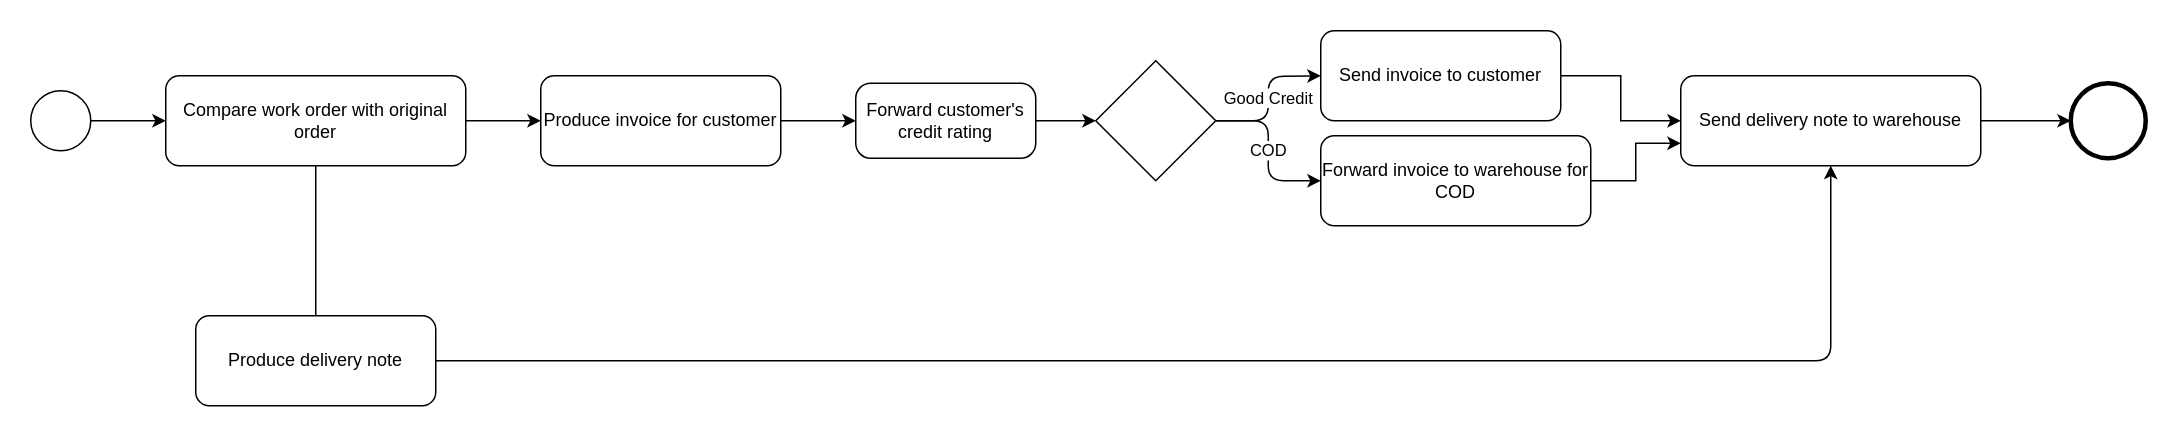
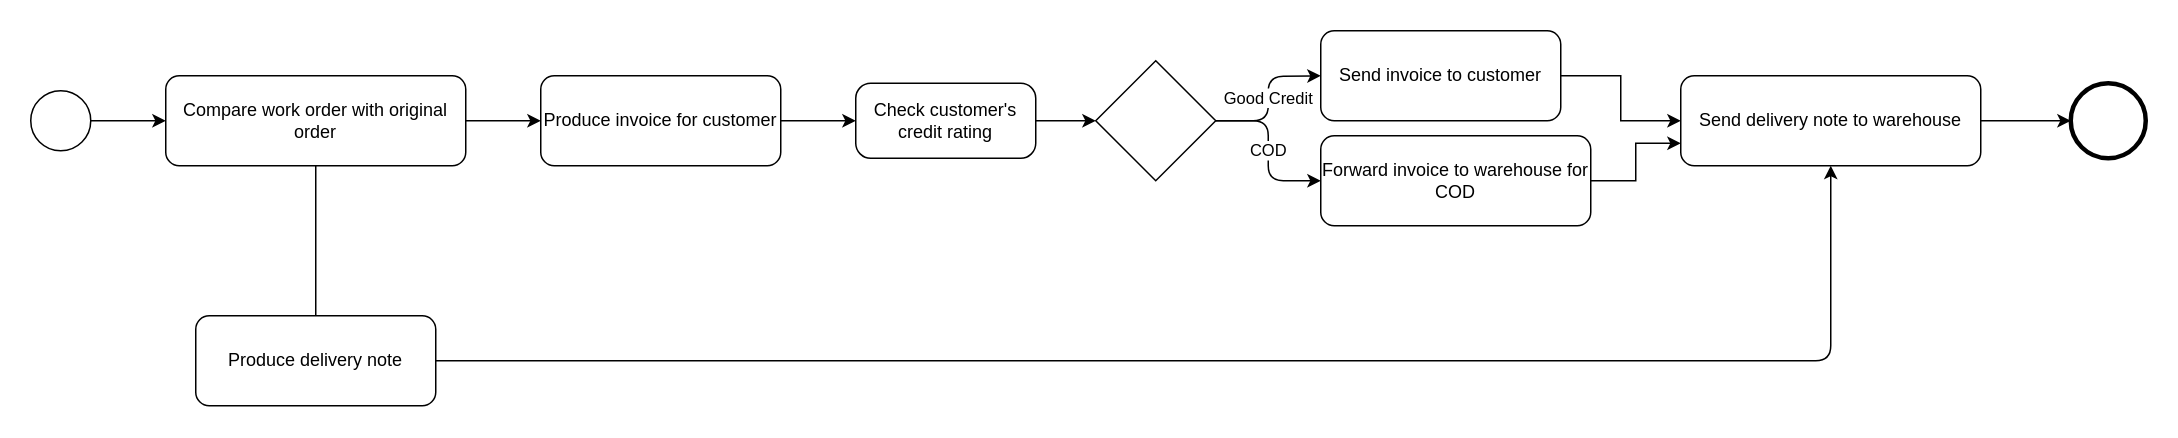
(946, 121) -> (946, 121)
